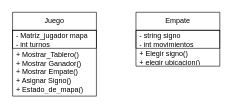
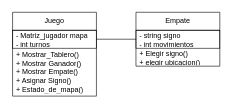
none -> (116, 39)
